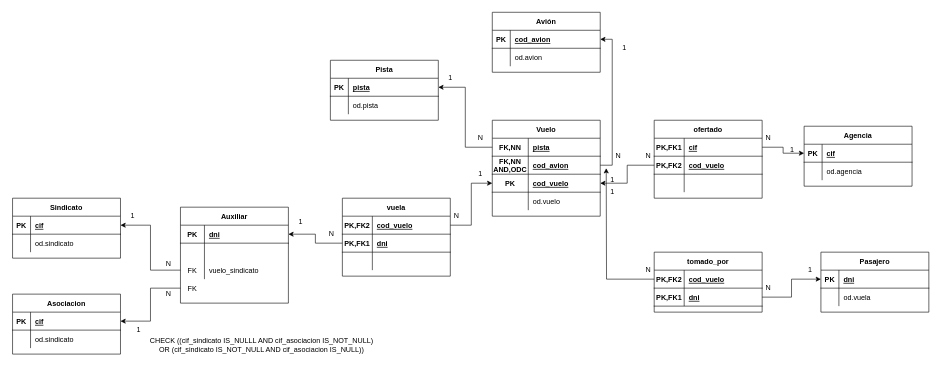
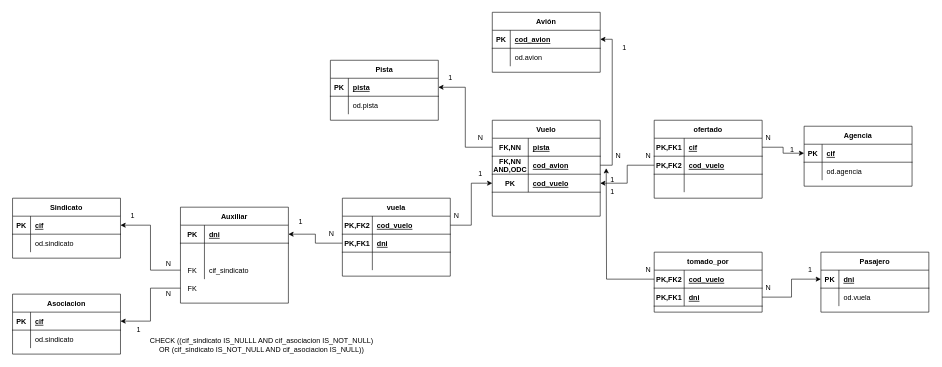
(564, 201) -> none
(236, 271) -> (232, 271)
